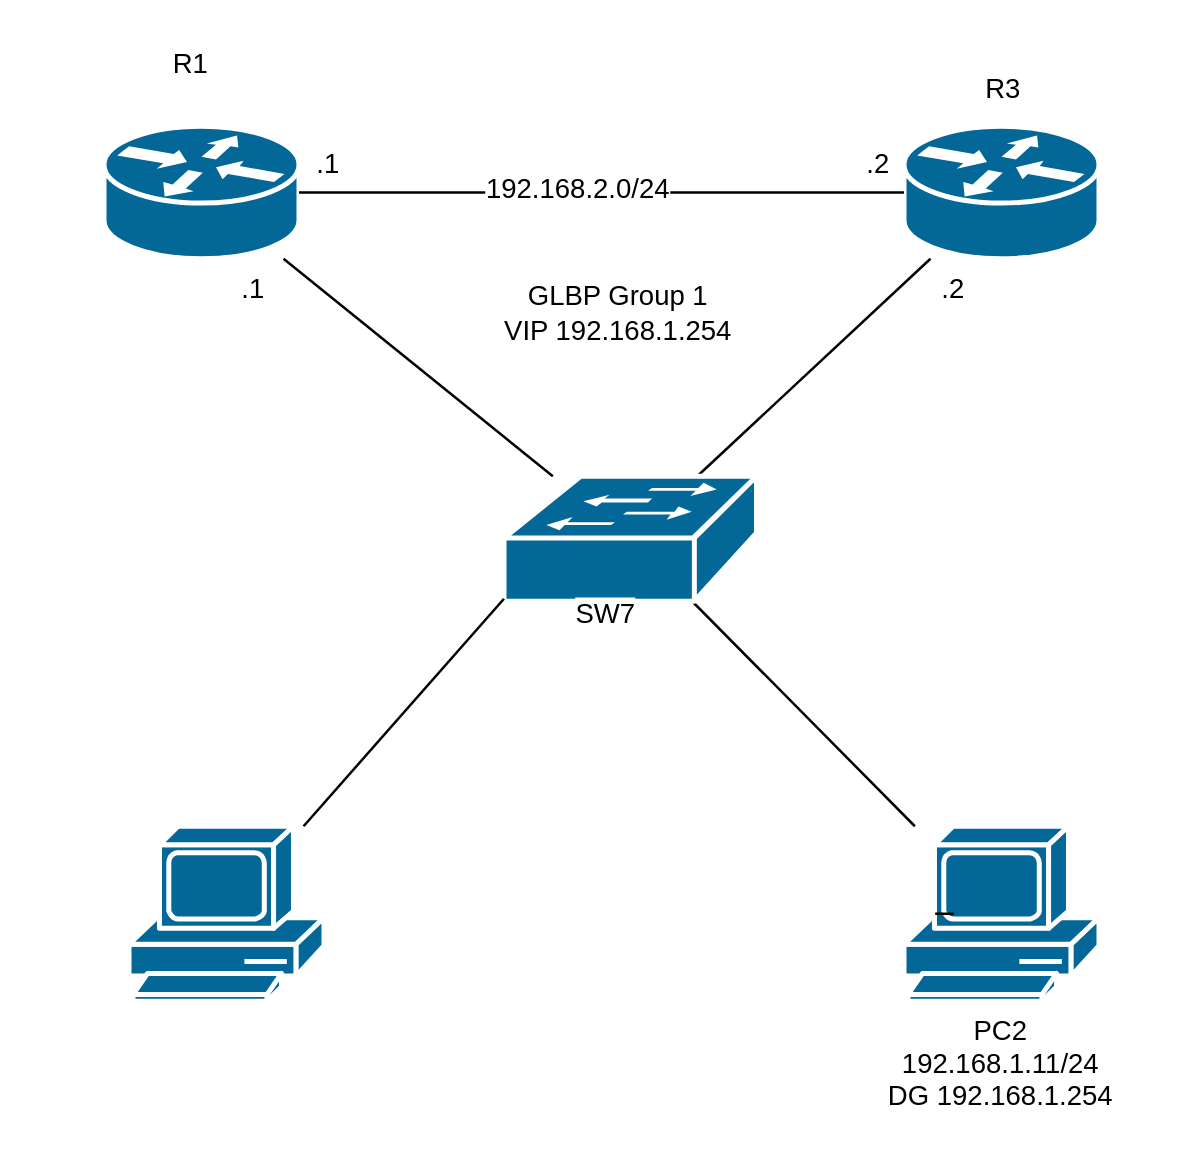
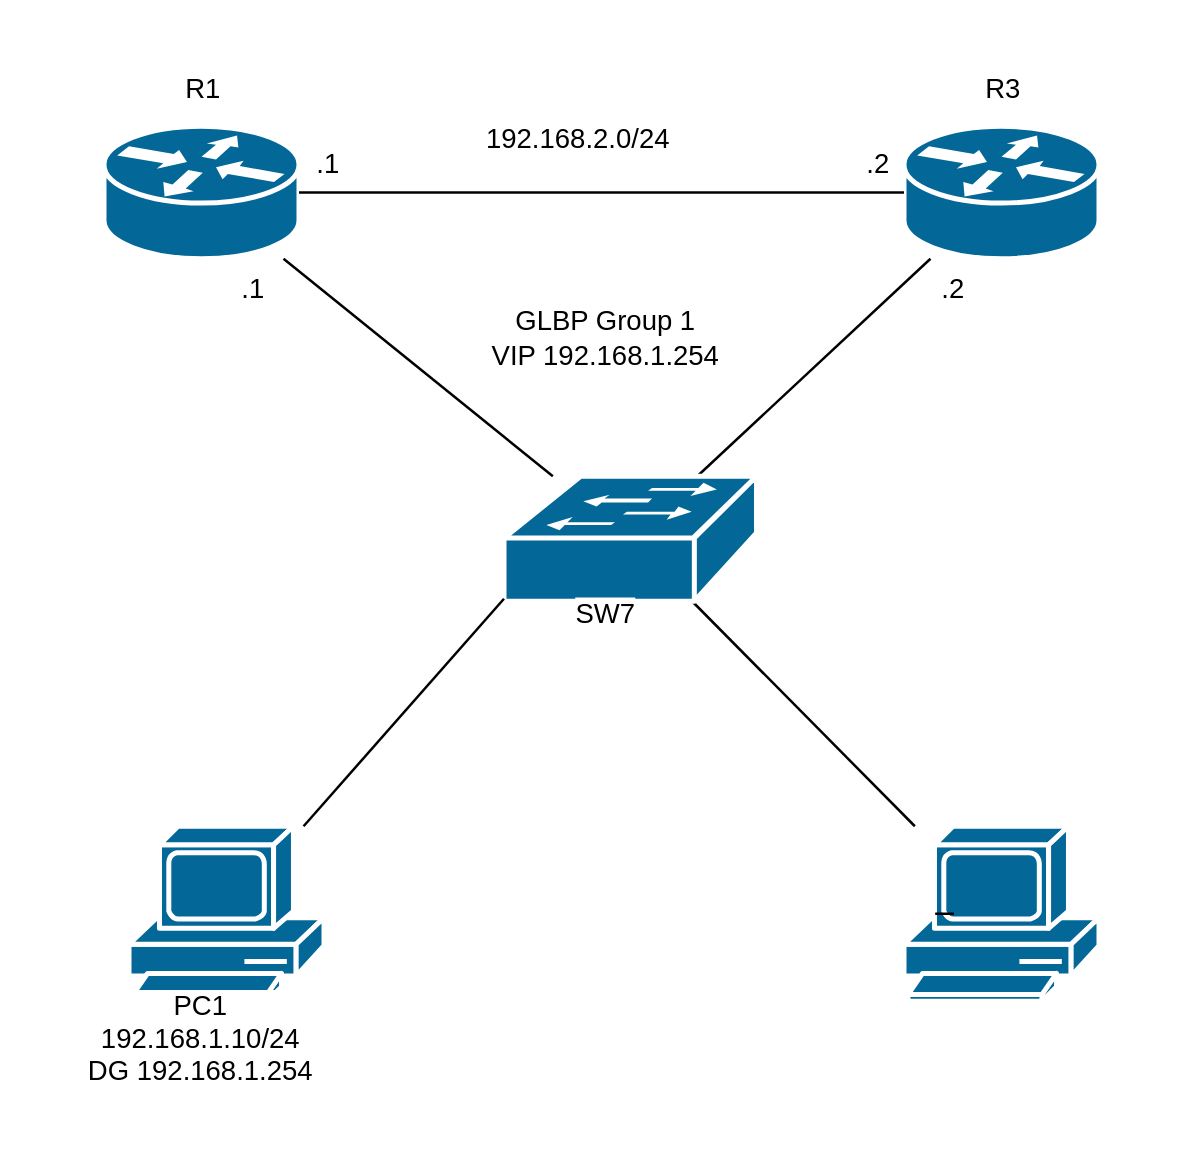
(191, 64) -> (204, 89)
(579, 189) -> (579, 139)
(618, 314) -> (605, 339)
none -> (201, 1039)
(1001, 1064) -> none
